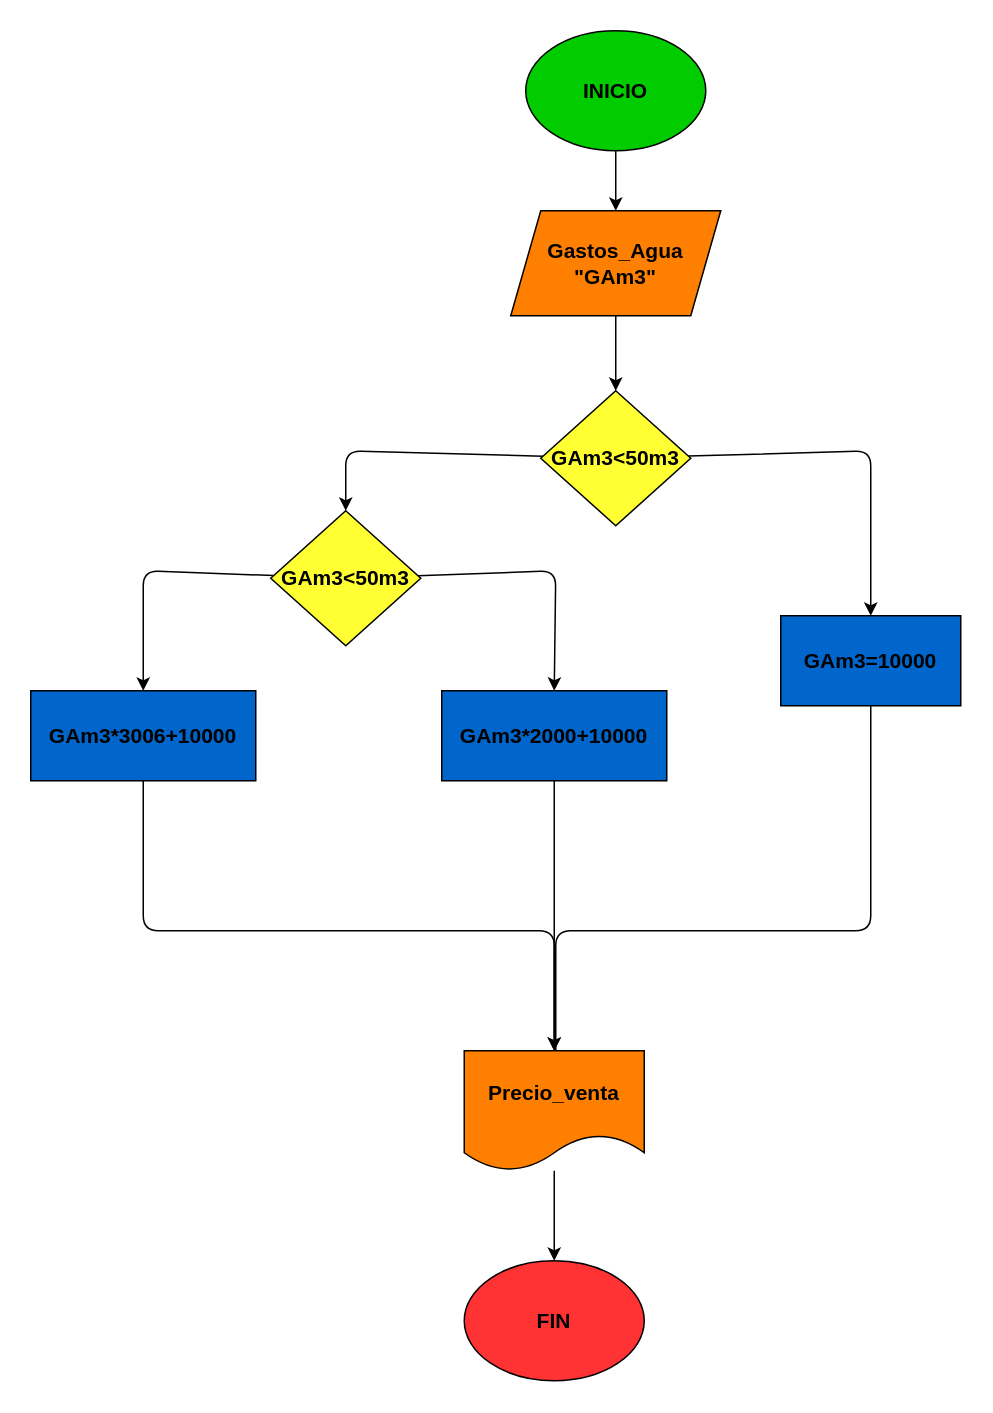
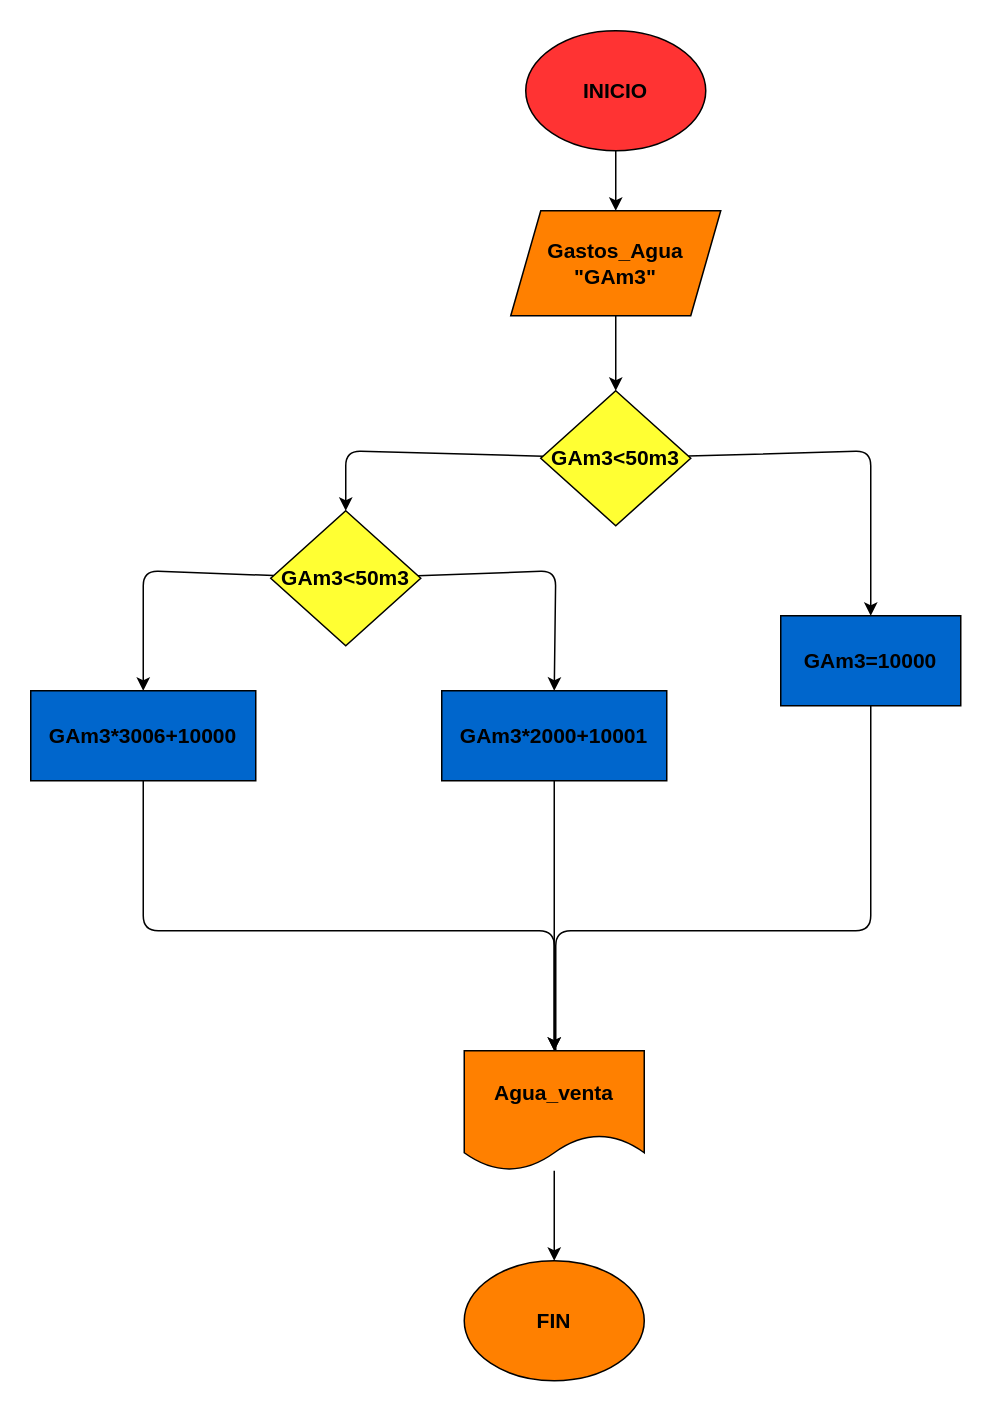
(616, 91) -> (616, 91)
(554, 736) -> (554, 736)
(554, 1093) -> (554, 1093)
(554, 1321) -> (554, 1321)
